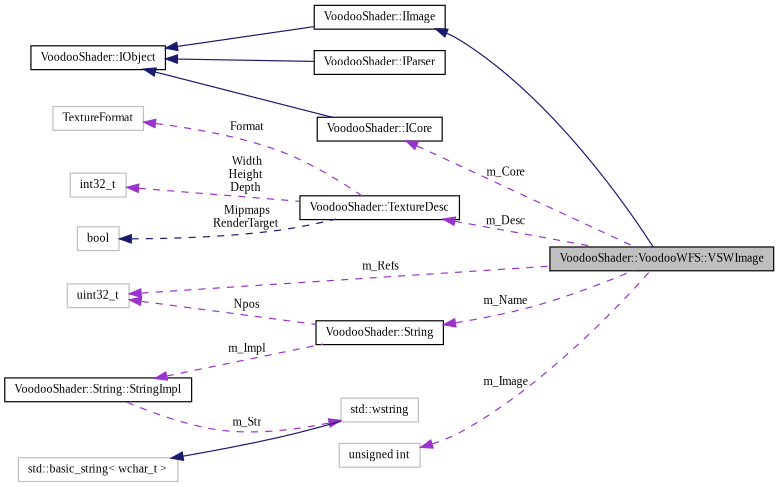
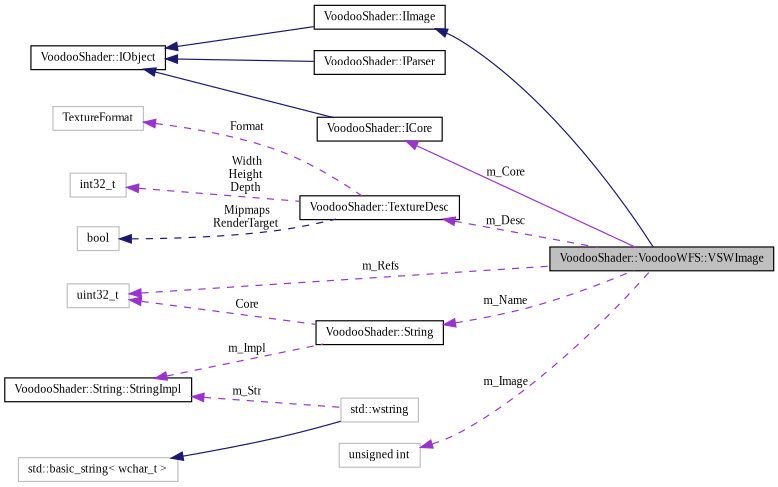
(526, 197) -> (526, 197)
(246, 305) -> (246, 305)
(225, 431) -> (272, 402)
